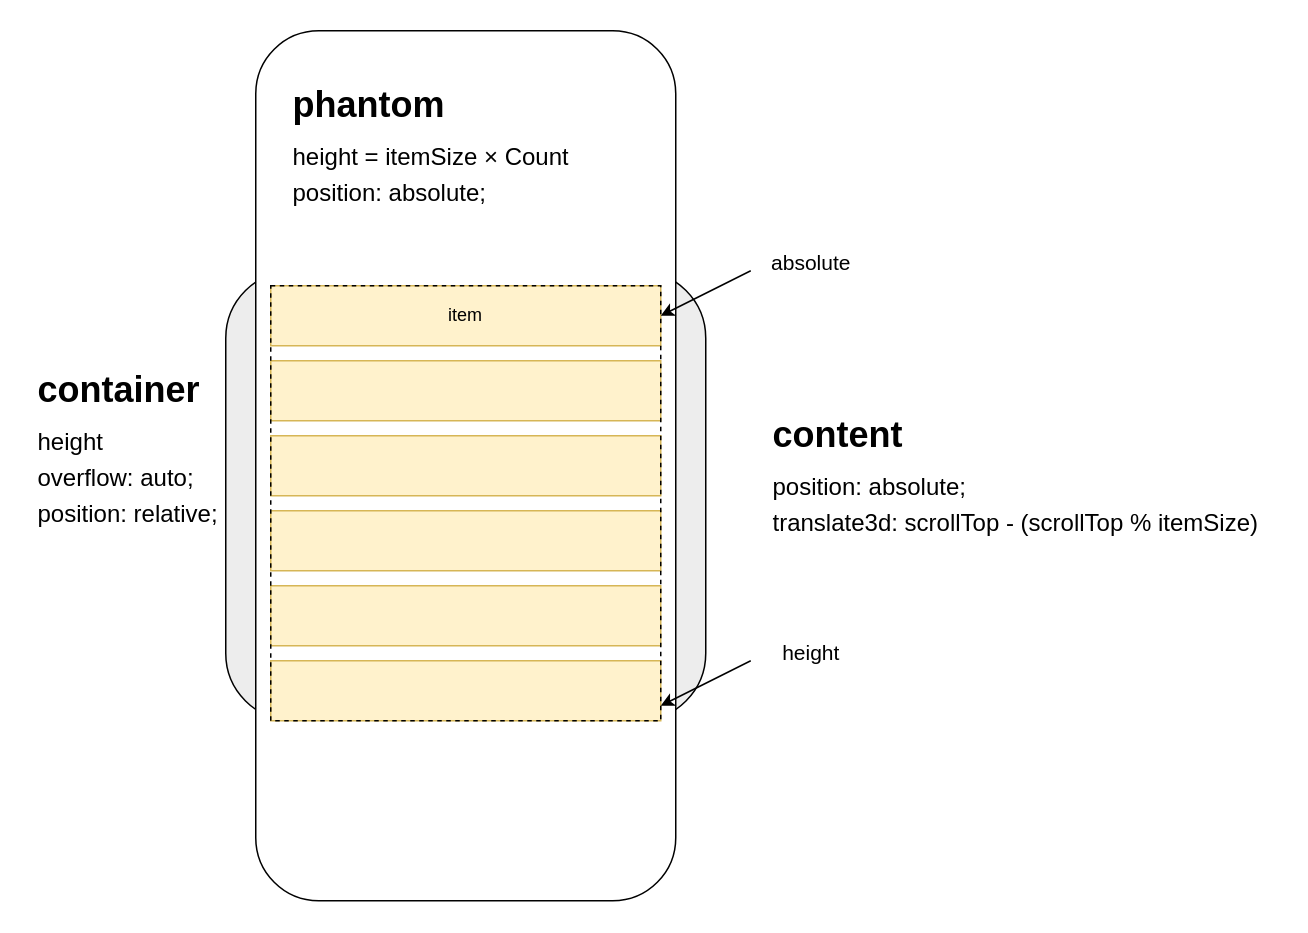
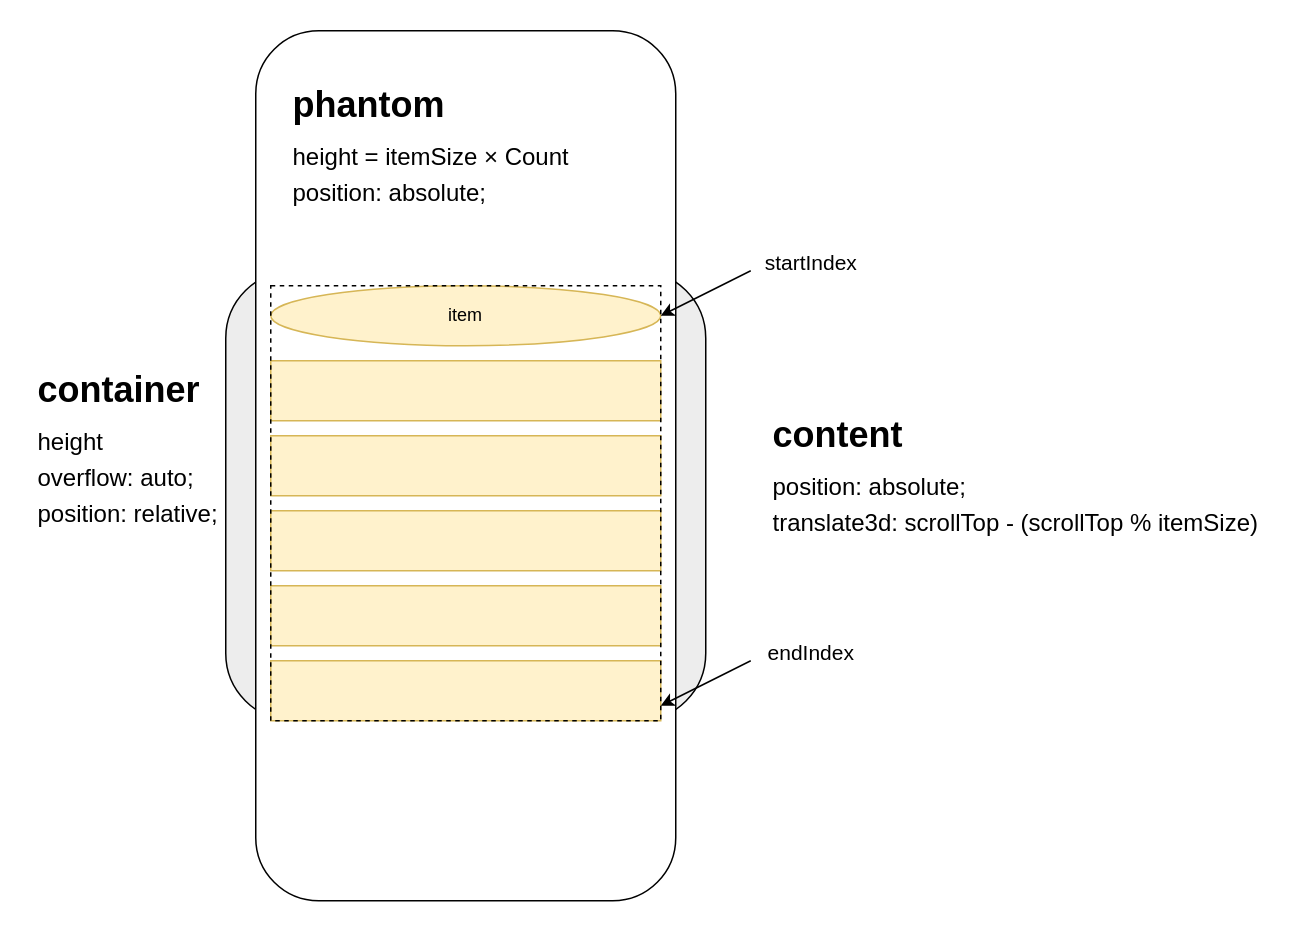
(812, 263) -> (812, 263)
(466, 316) -> (466, 316)
(812, 653) -> (812, 653)
